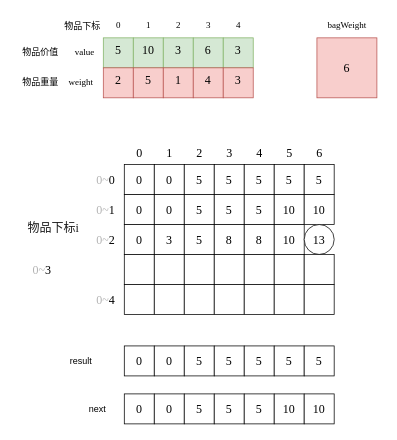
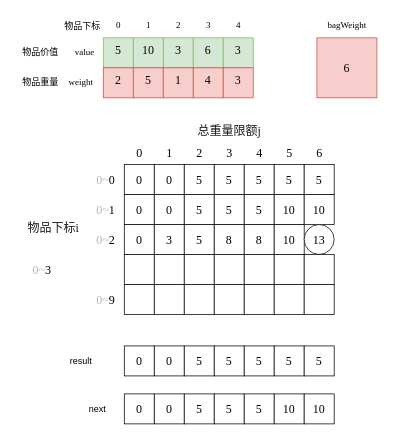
none -> (229, 131)
(106, 300) -> (106, 300)
